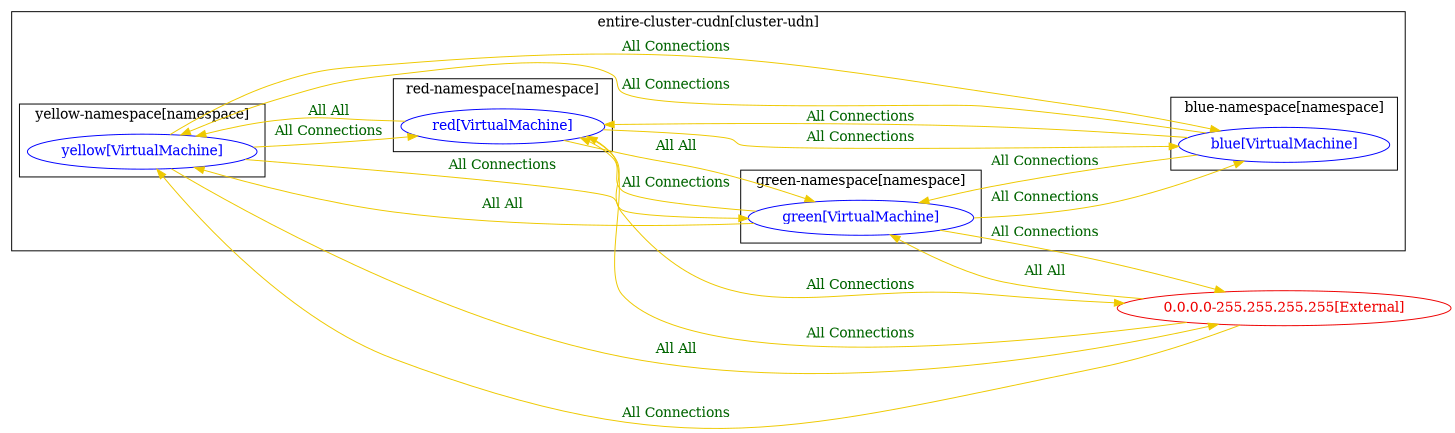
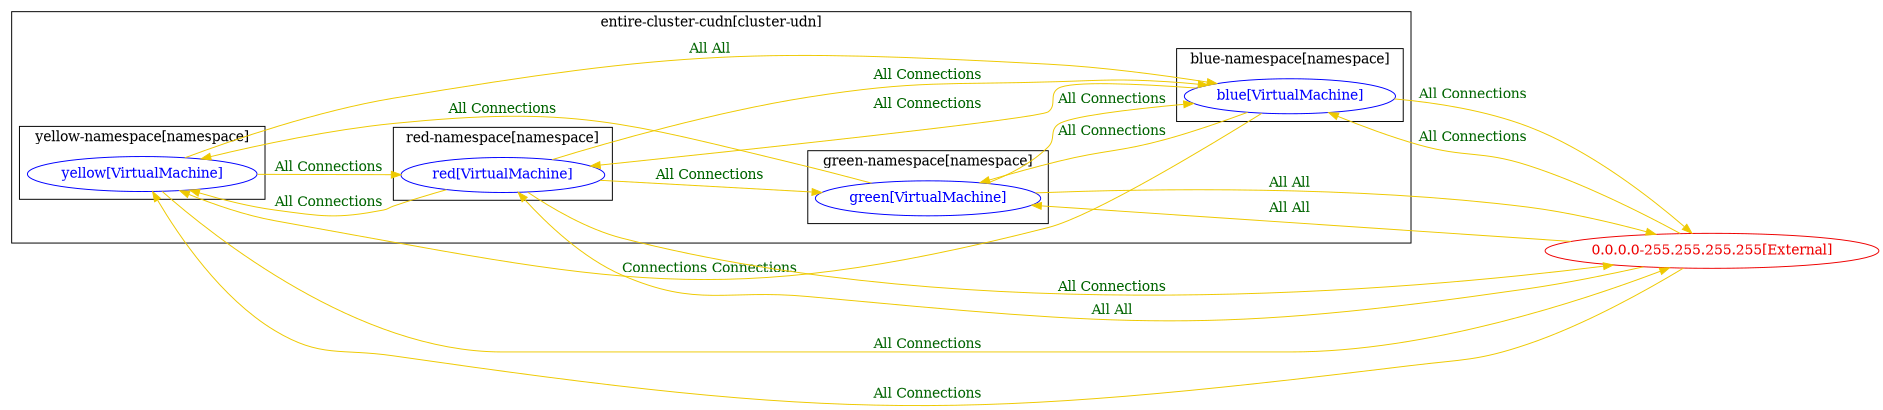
(677, 47) -> (710, 49)
(677, 85) -> (710, 269)
(329, 111) -> (329, 203)
none -> (1551, 136)
(677, 146) -> (710, 175)
none -> (1513, 161)
(496, 181) -> none
(657, 200) -> none
(503, 205) -> (503, 109)
(1045, 233) -> (1290, 183)
(861, 334) -> (1112, 311)
(677, 350) -> (928, 345)
